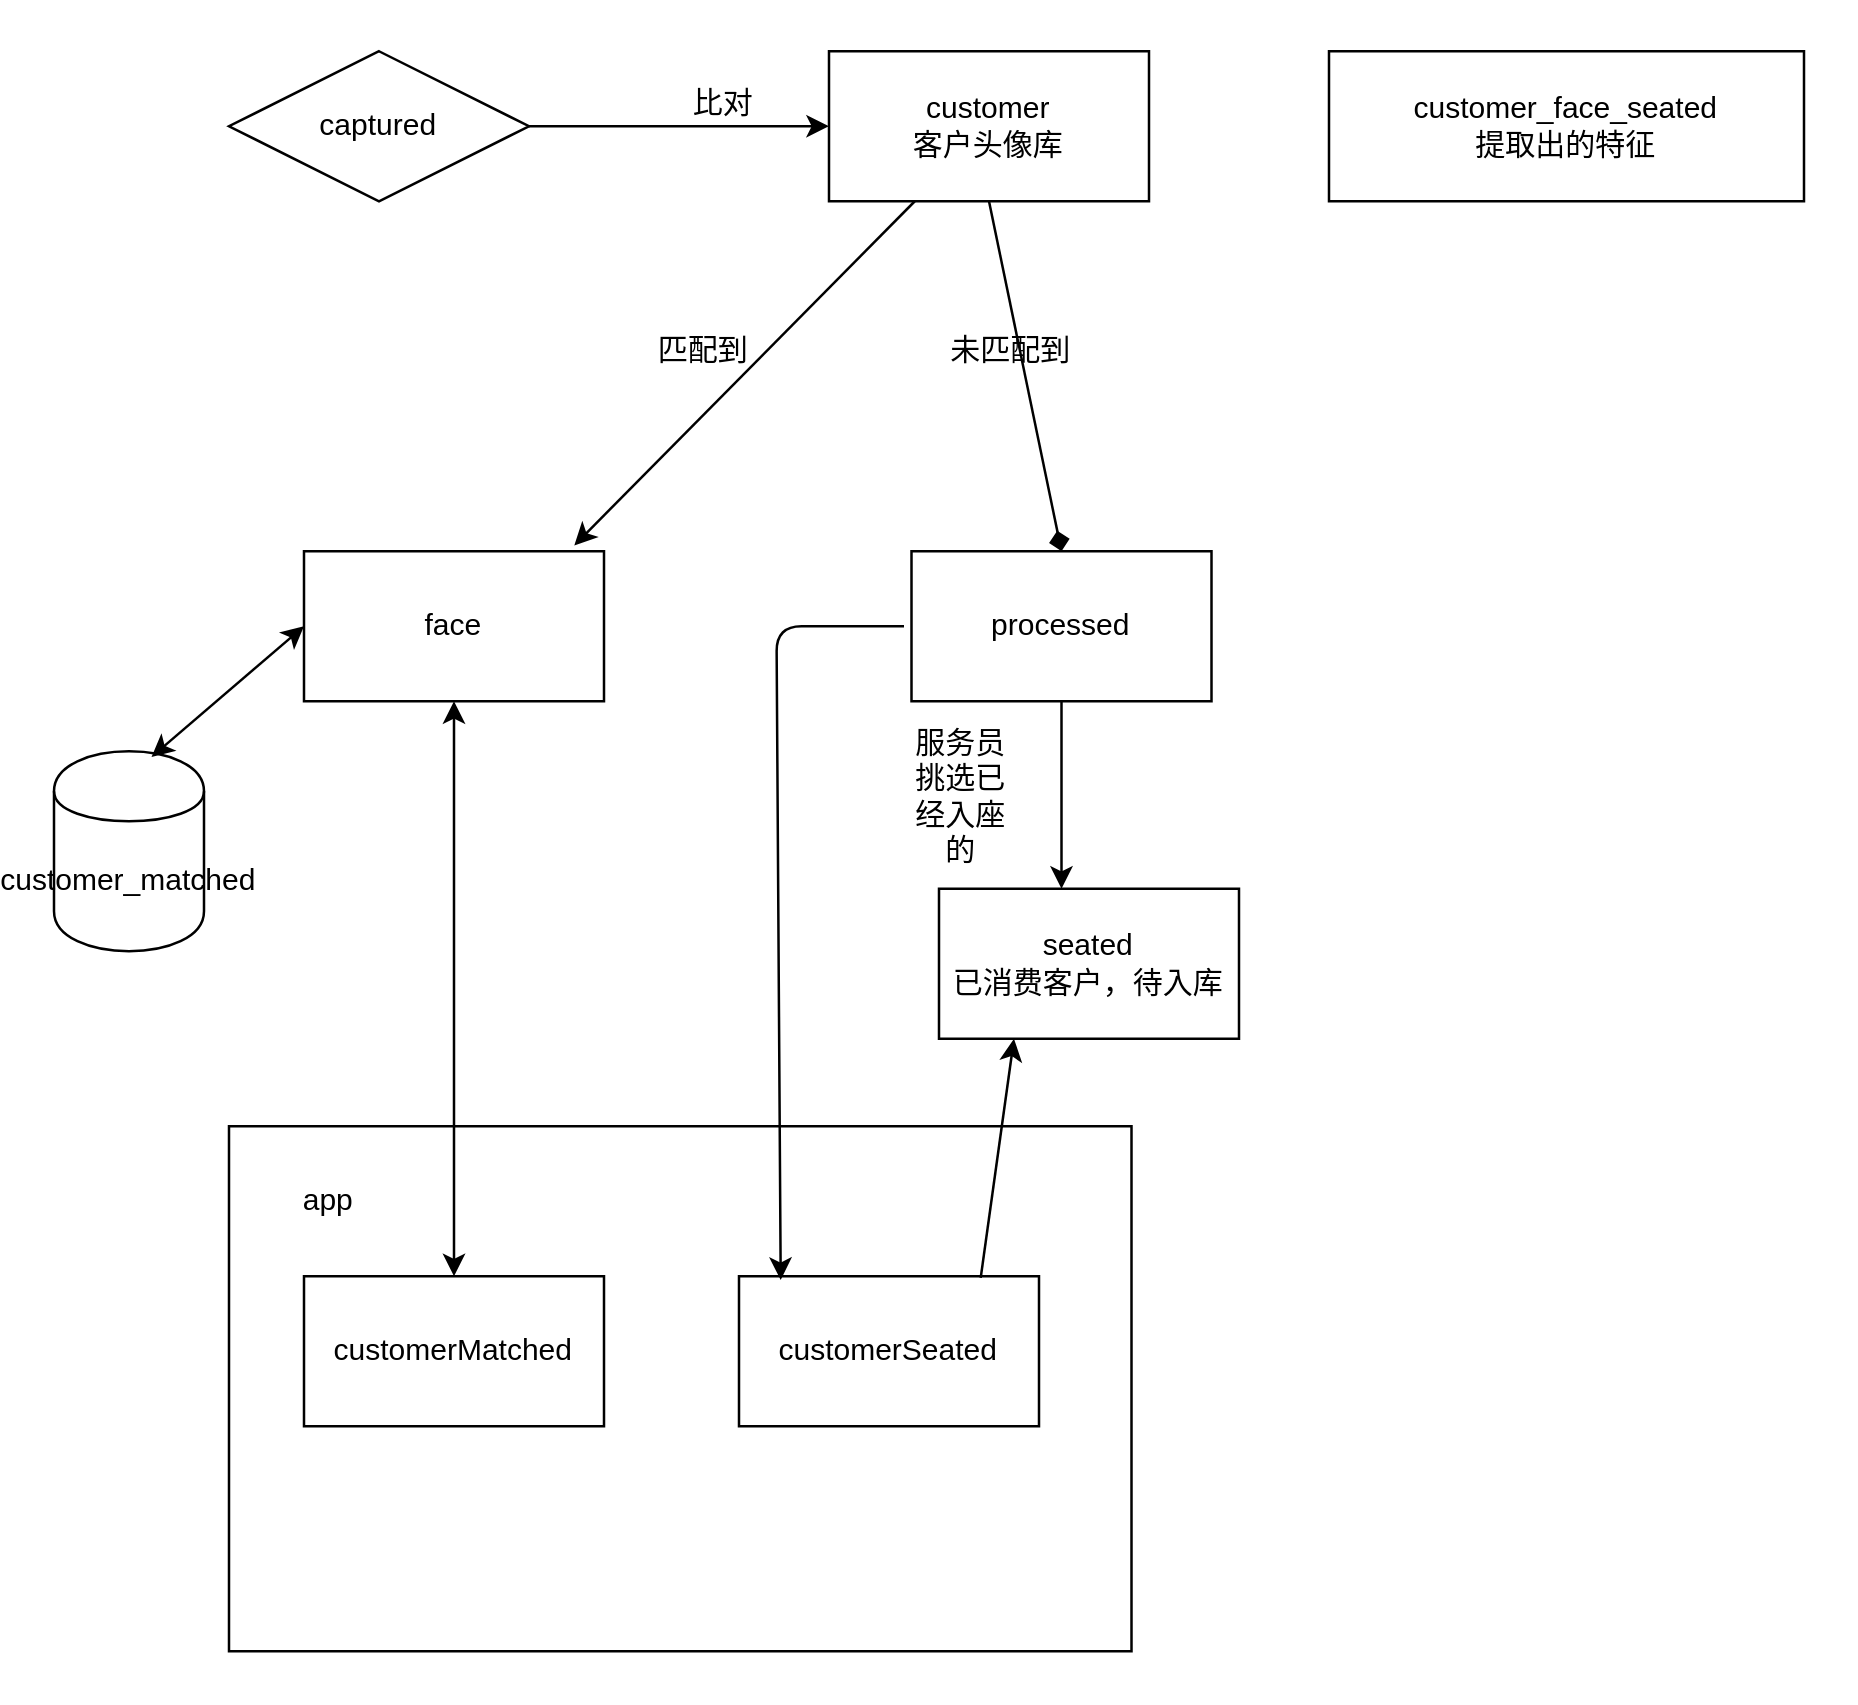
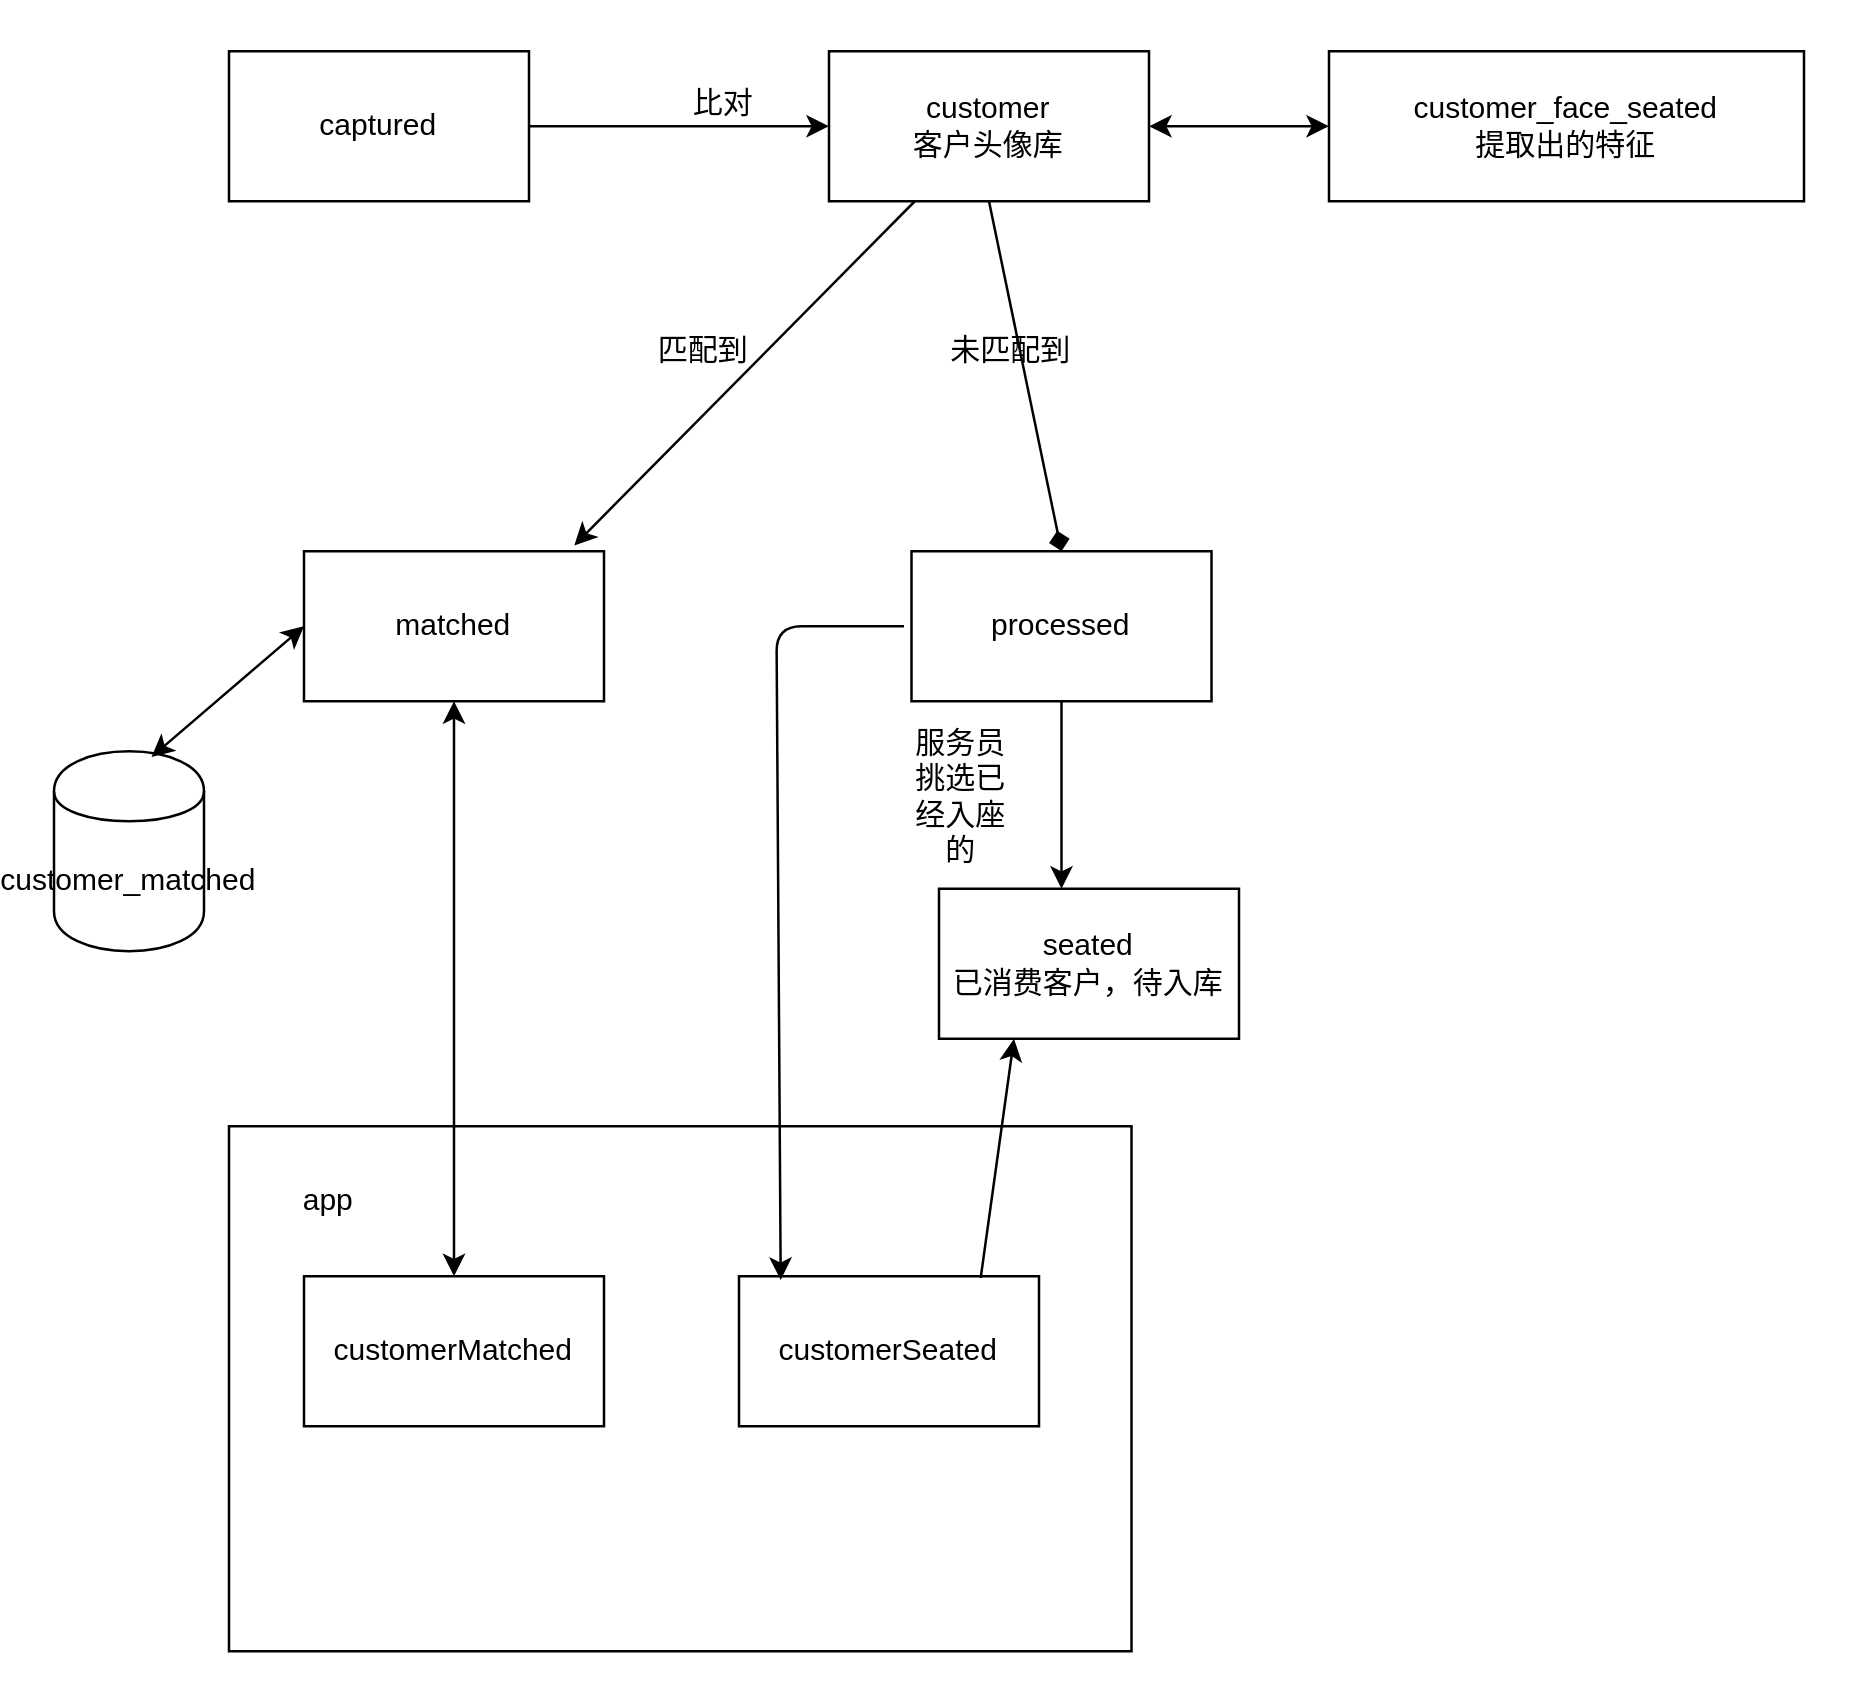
(379, 126) -> (379, 126)
none -> (1239, 126)
(454, 626) -> (454, 626)
